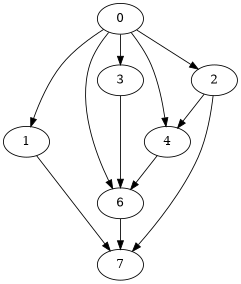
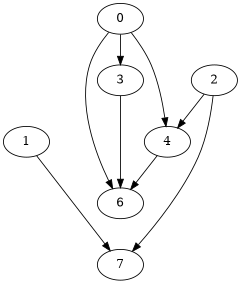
(164, 47) -> none
(60, 67) -> none
(120, 230) -> none
